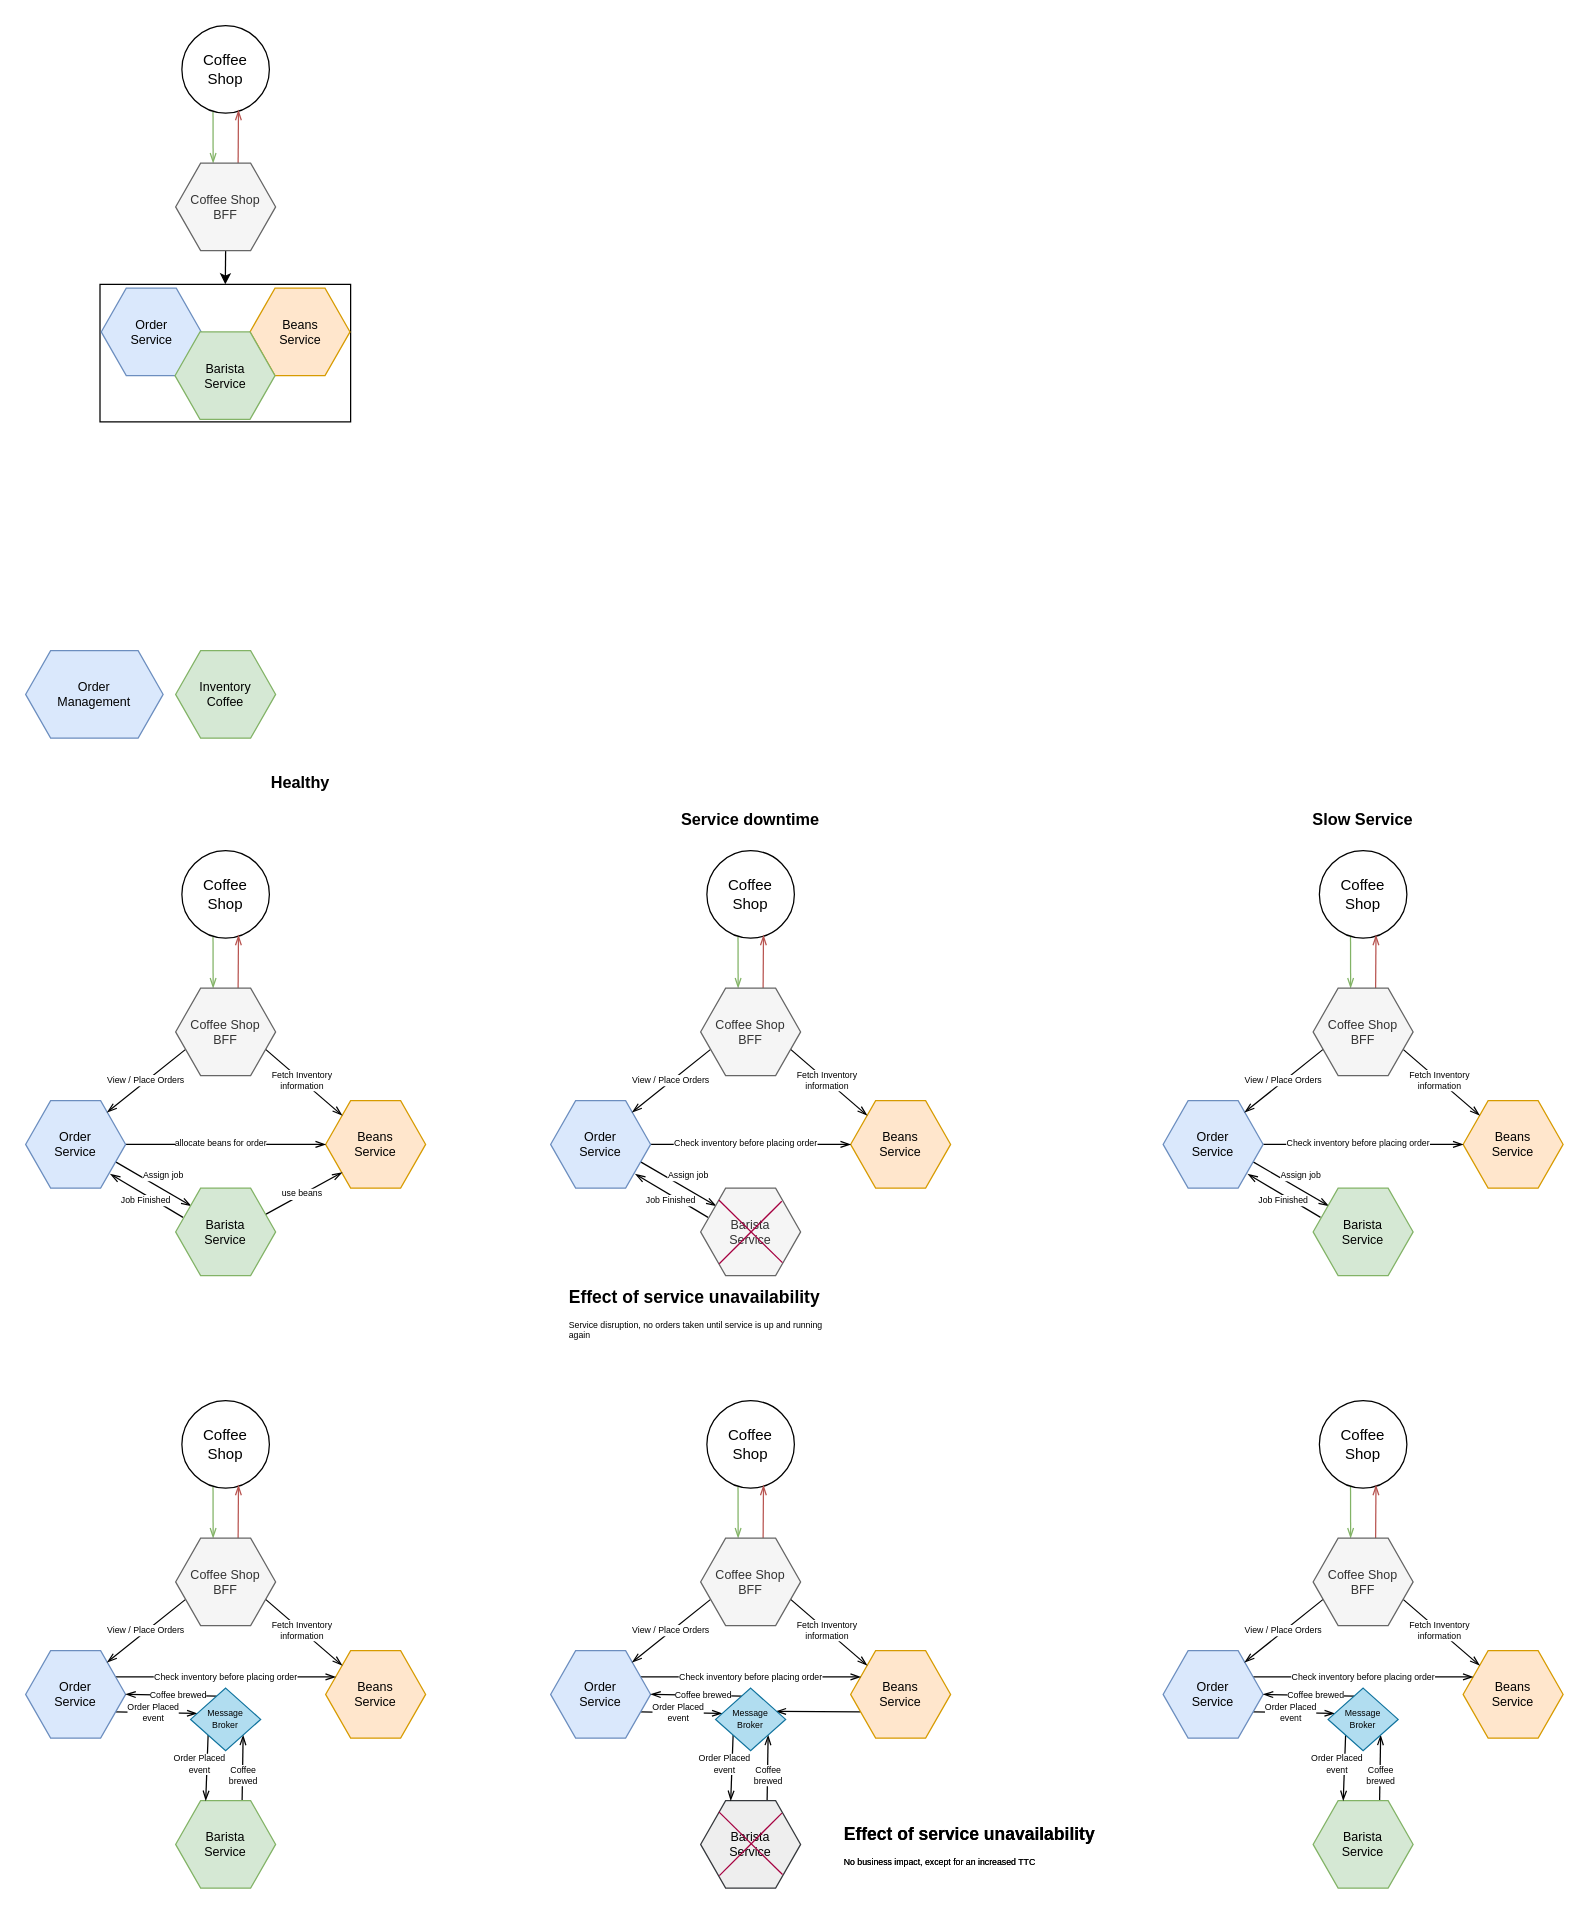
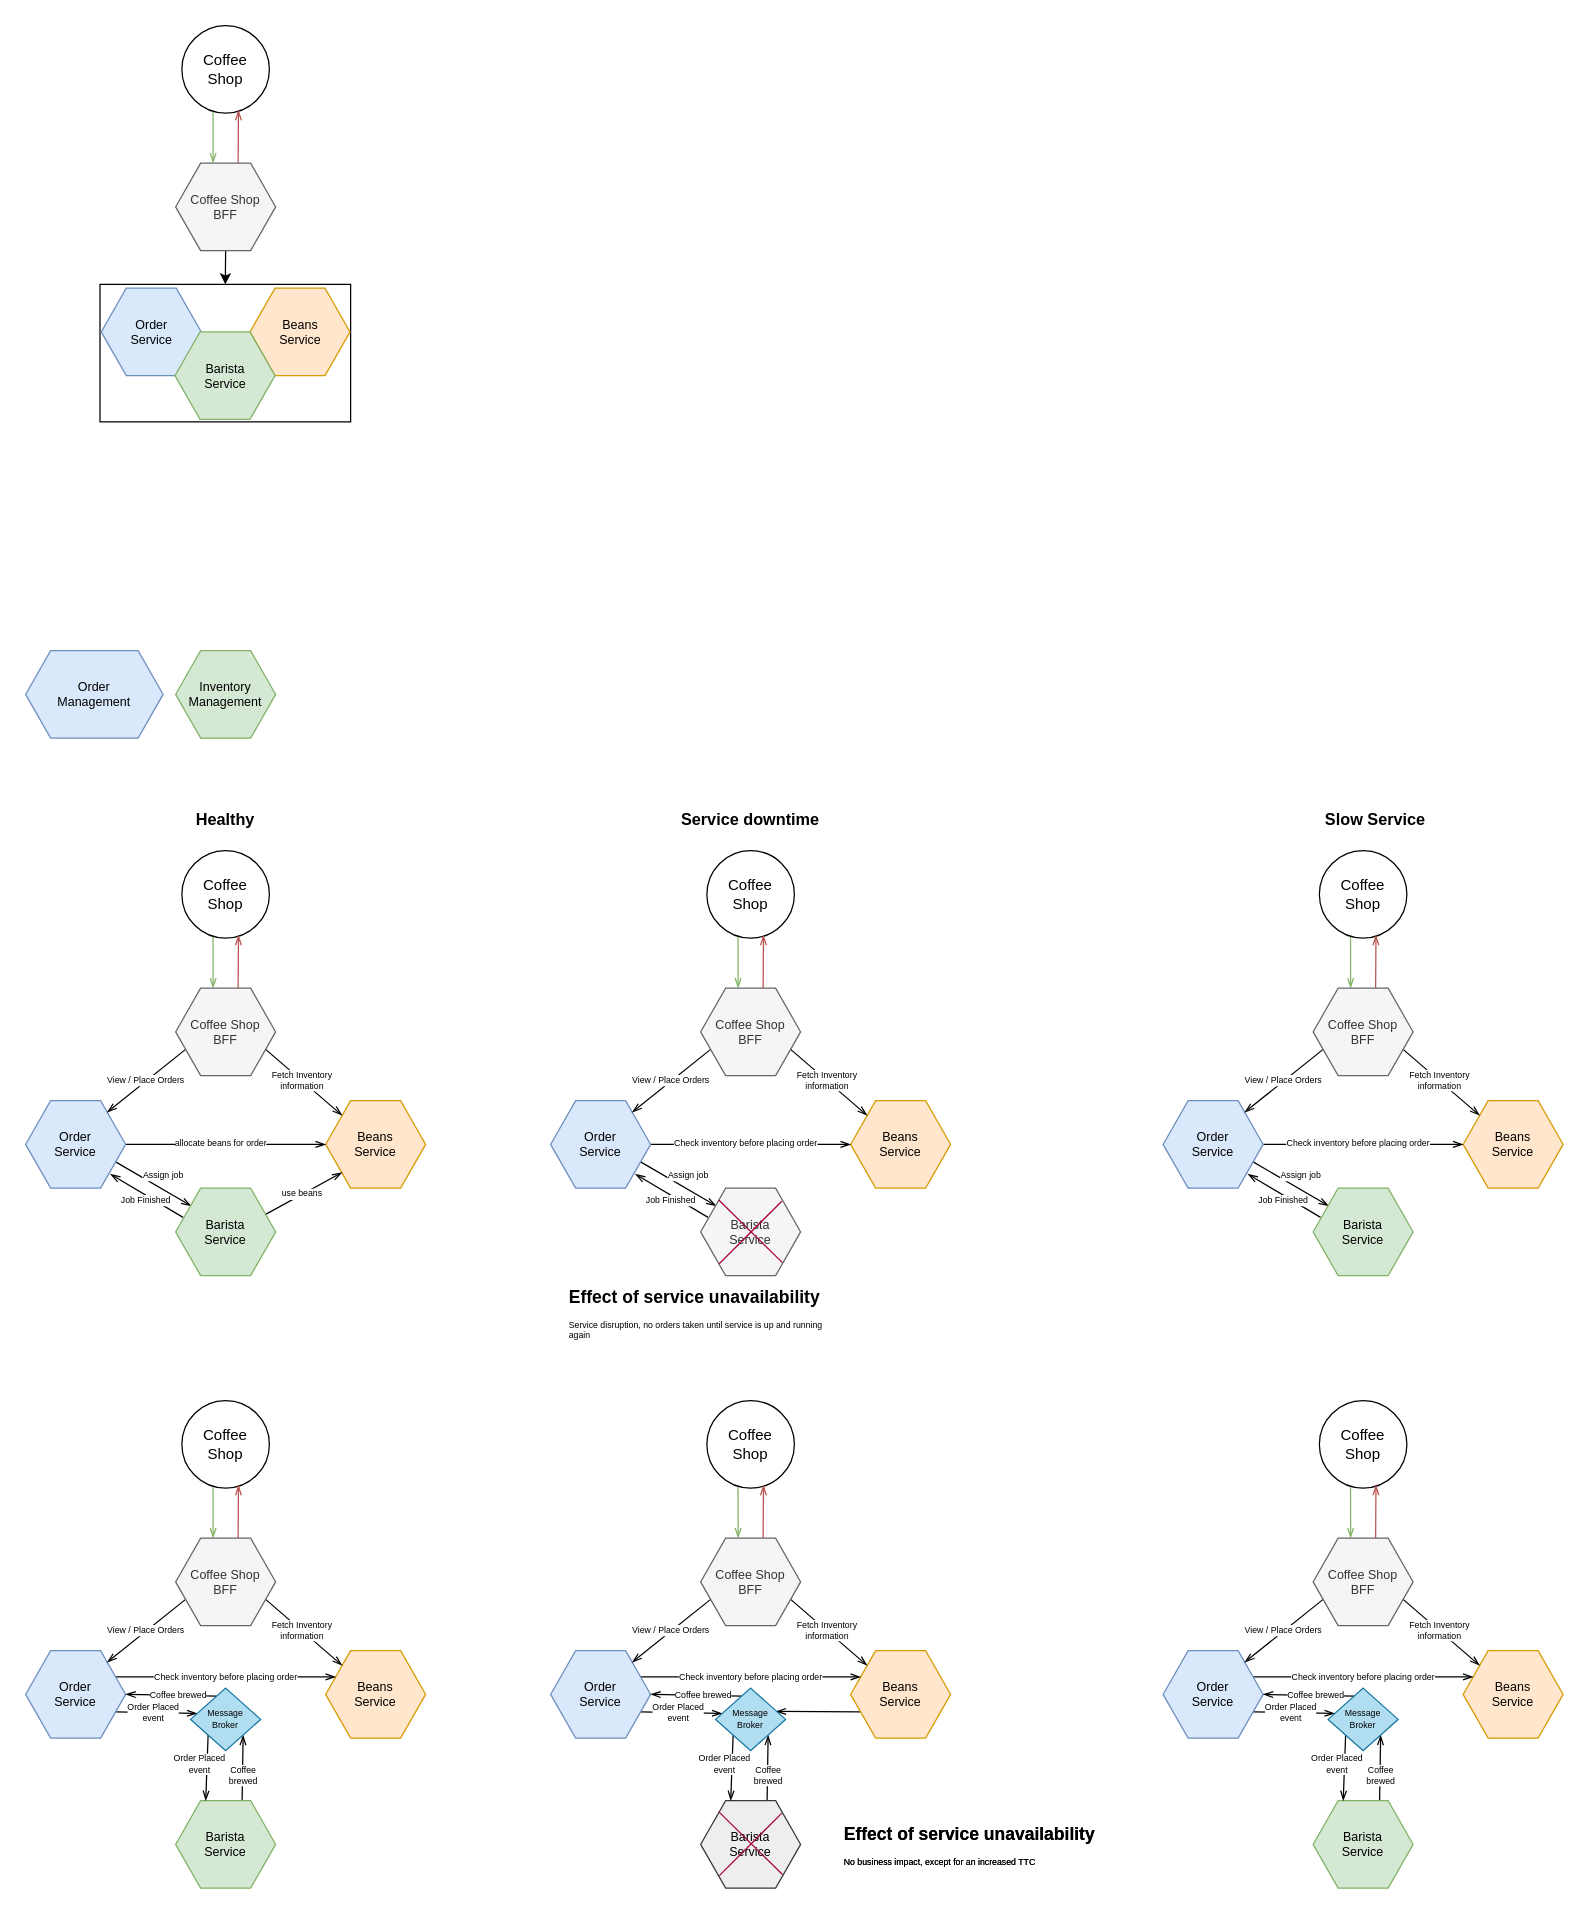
(226, 694) -> (226, 694)
(301, 782) -> (226, 819)
(1363, 819) -> (1376, 819)
